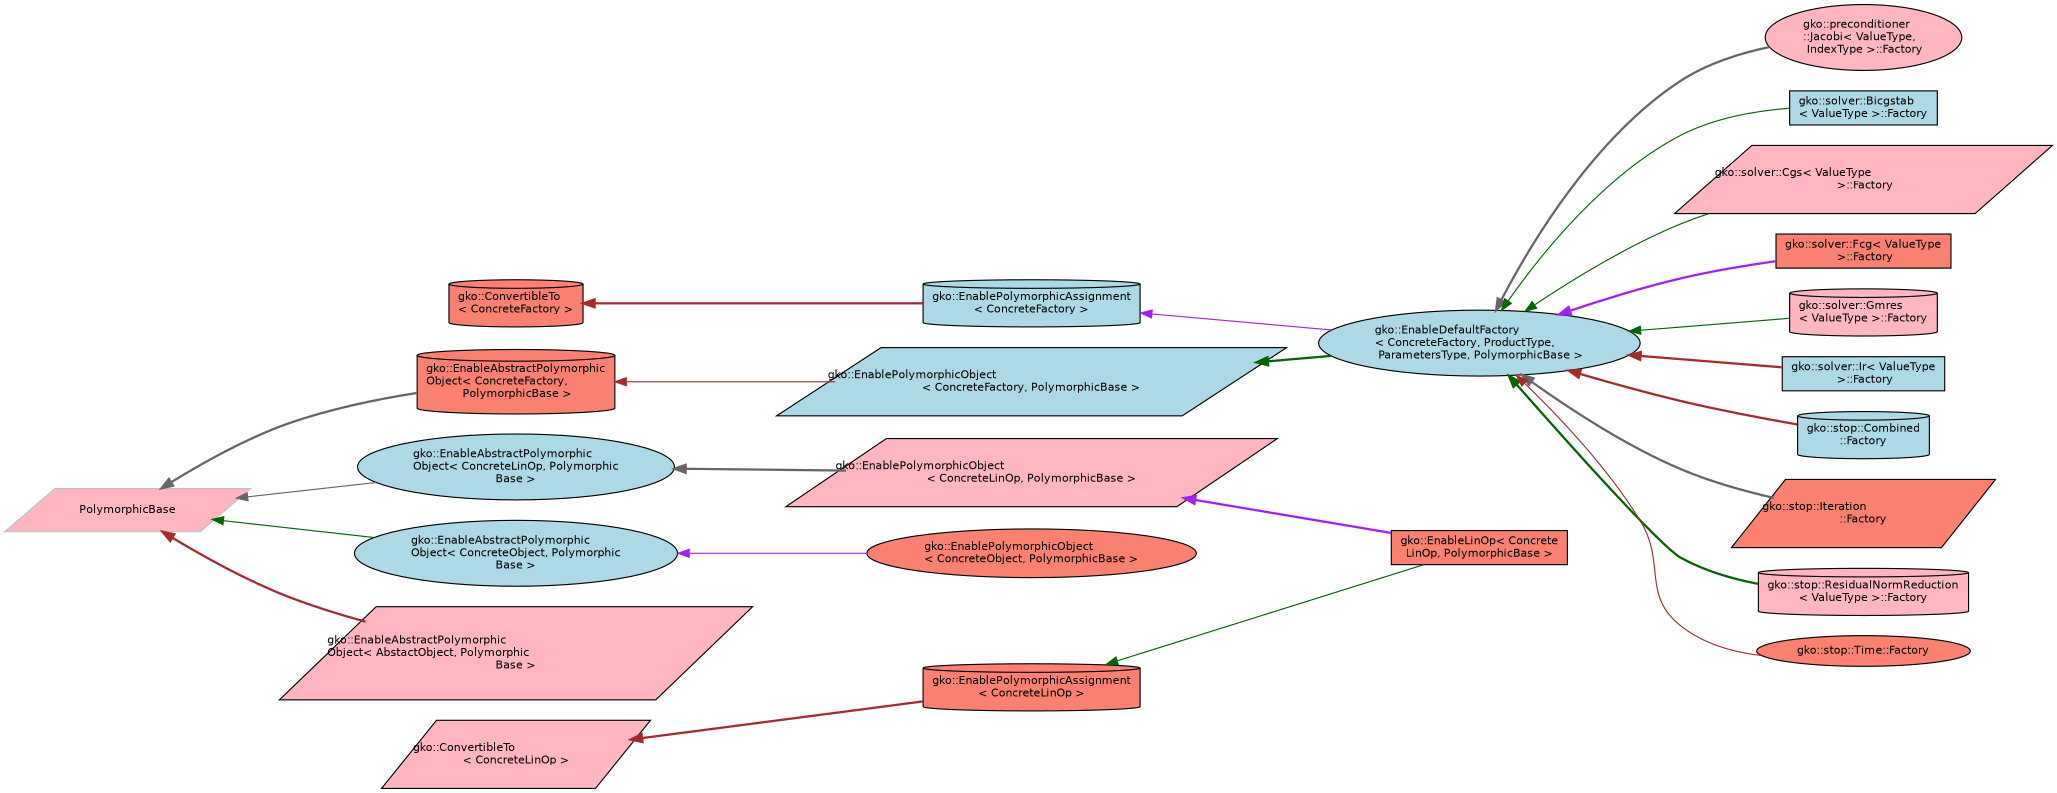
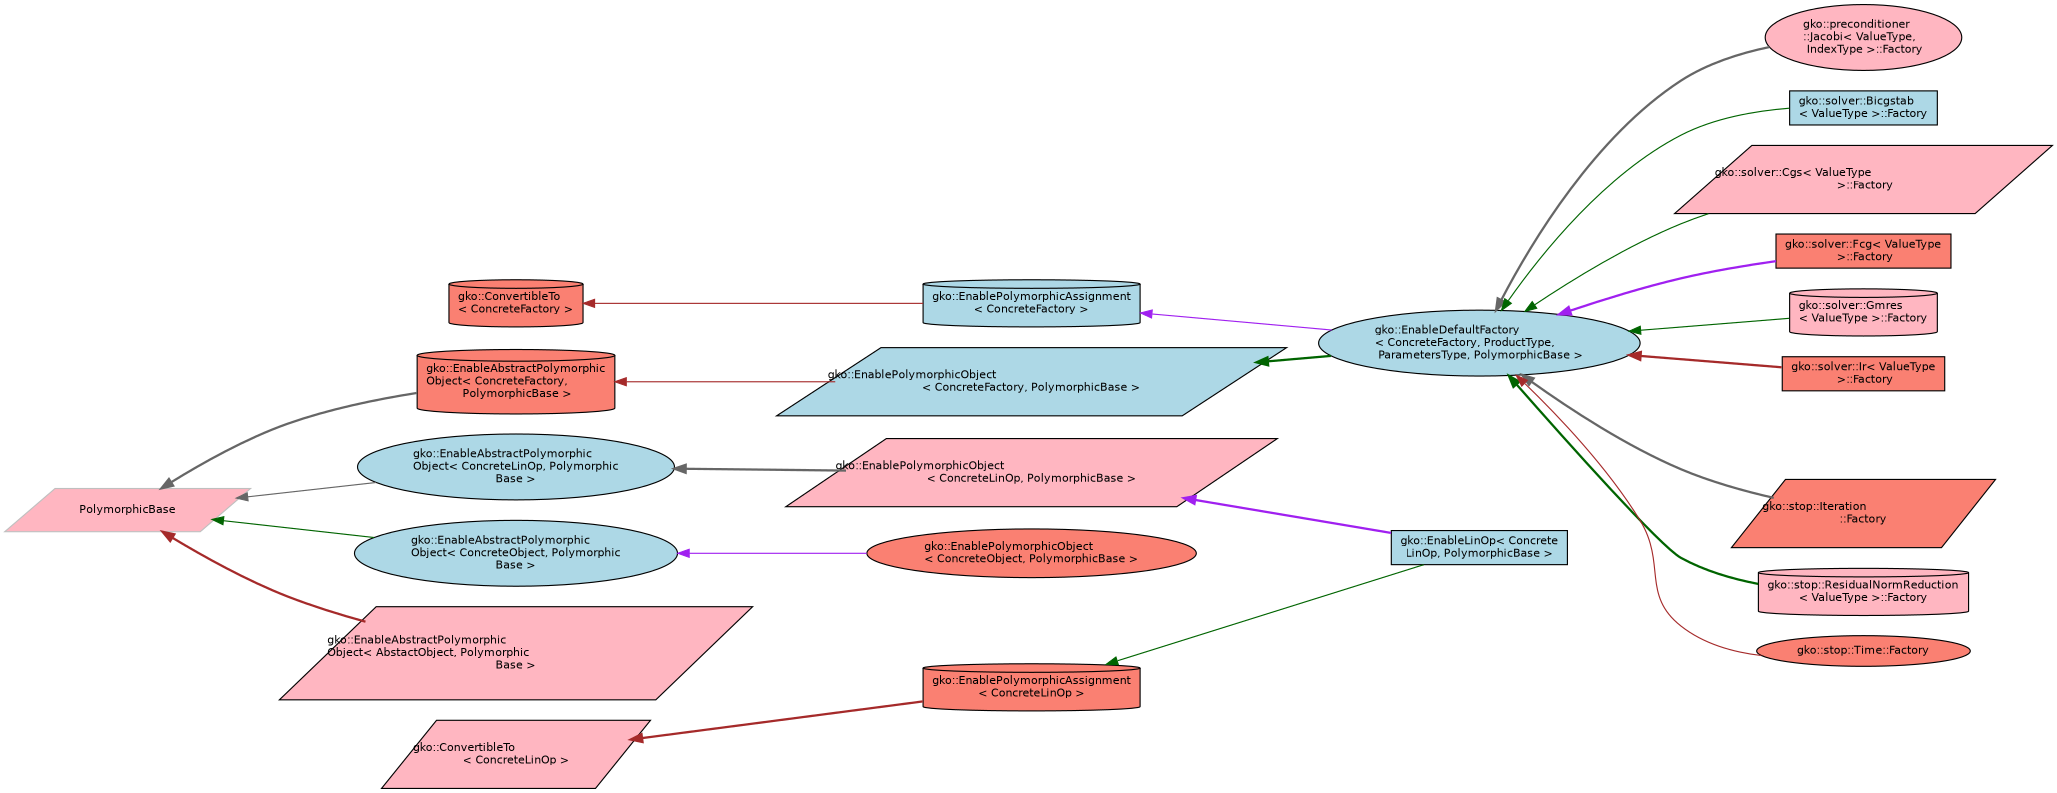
(759, 303) -> (759, 303)
(1863, 374) -> (1863, 374)
(1863, 435) -> none
(1479, 548) -> (1479, 548)
